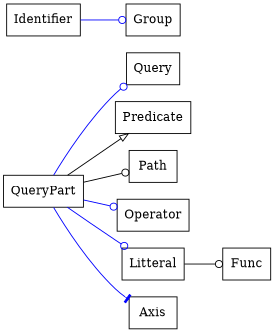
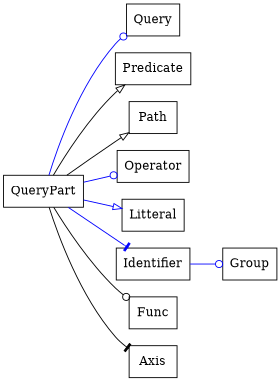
(103, 178) -> (94, 156)
(94, 226) -> (98, 203)
none -> (96, 226)
(86, 255) -> (79, 281)
(200, 264) -> (85, 254)
